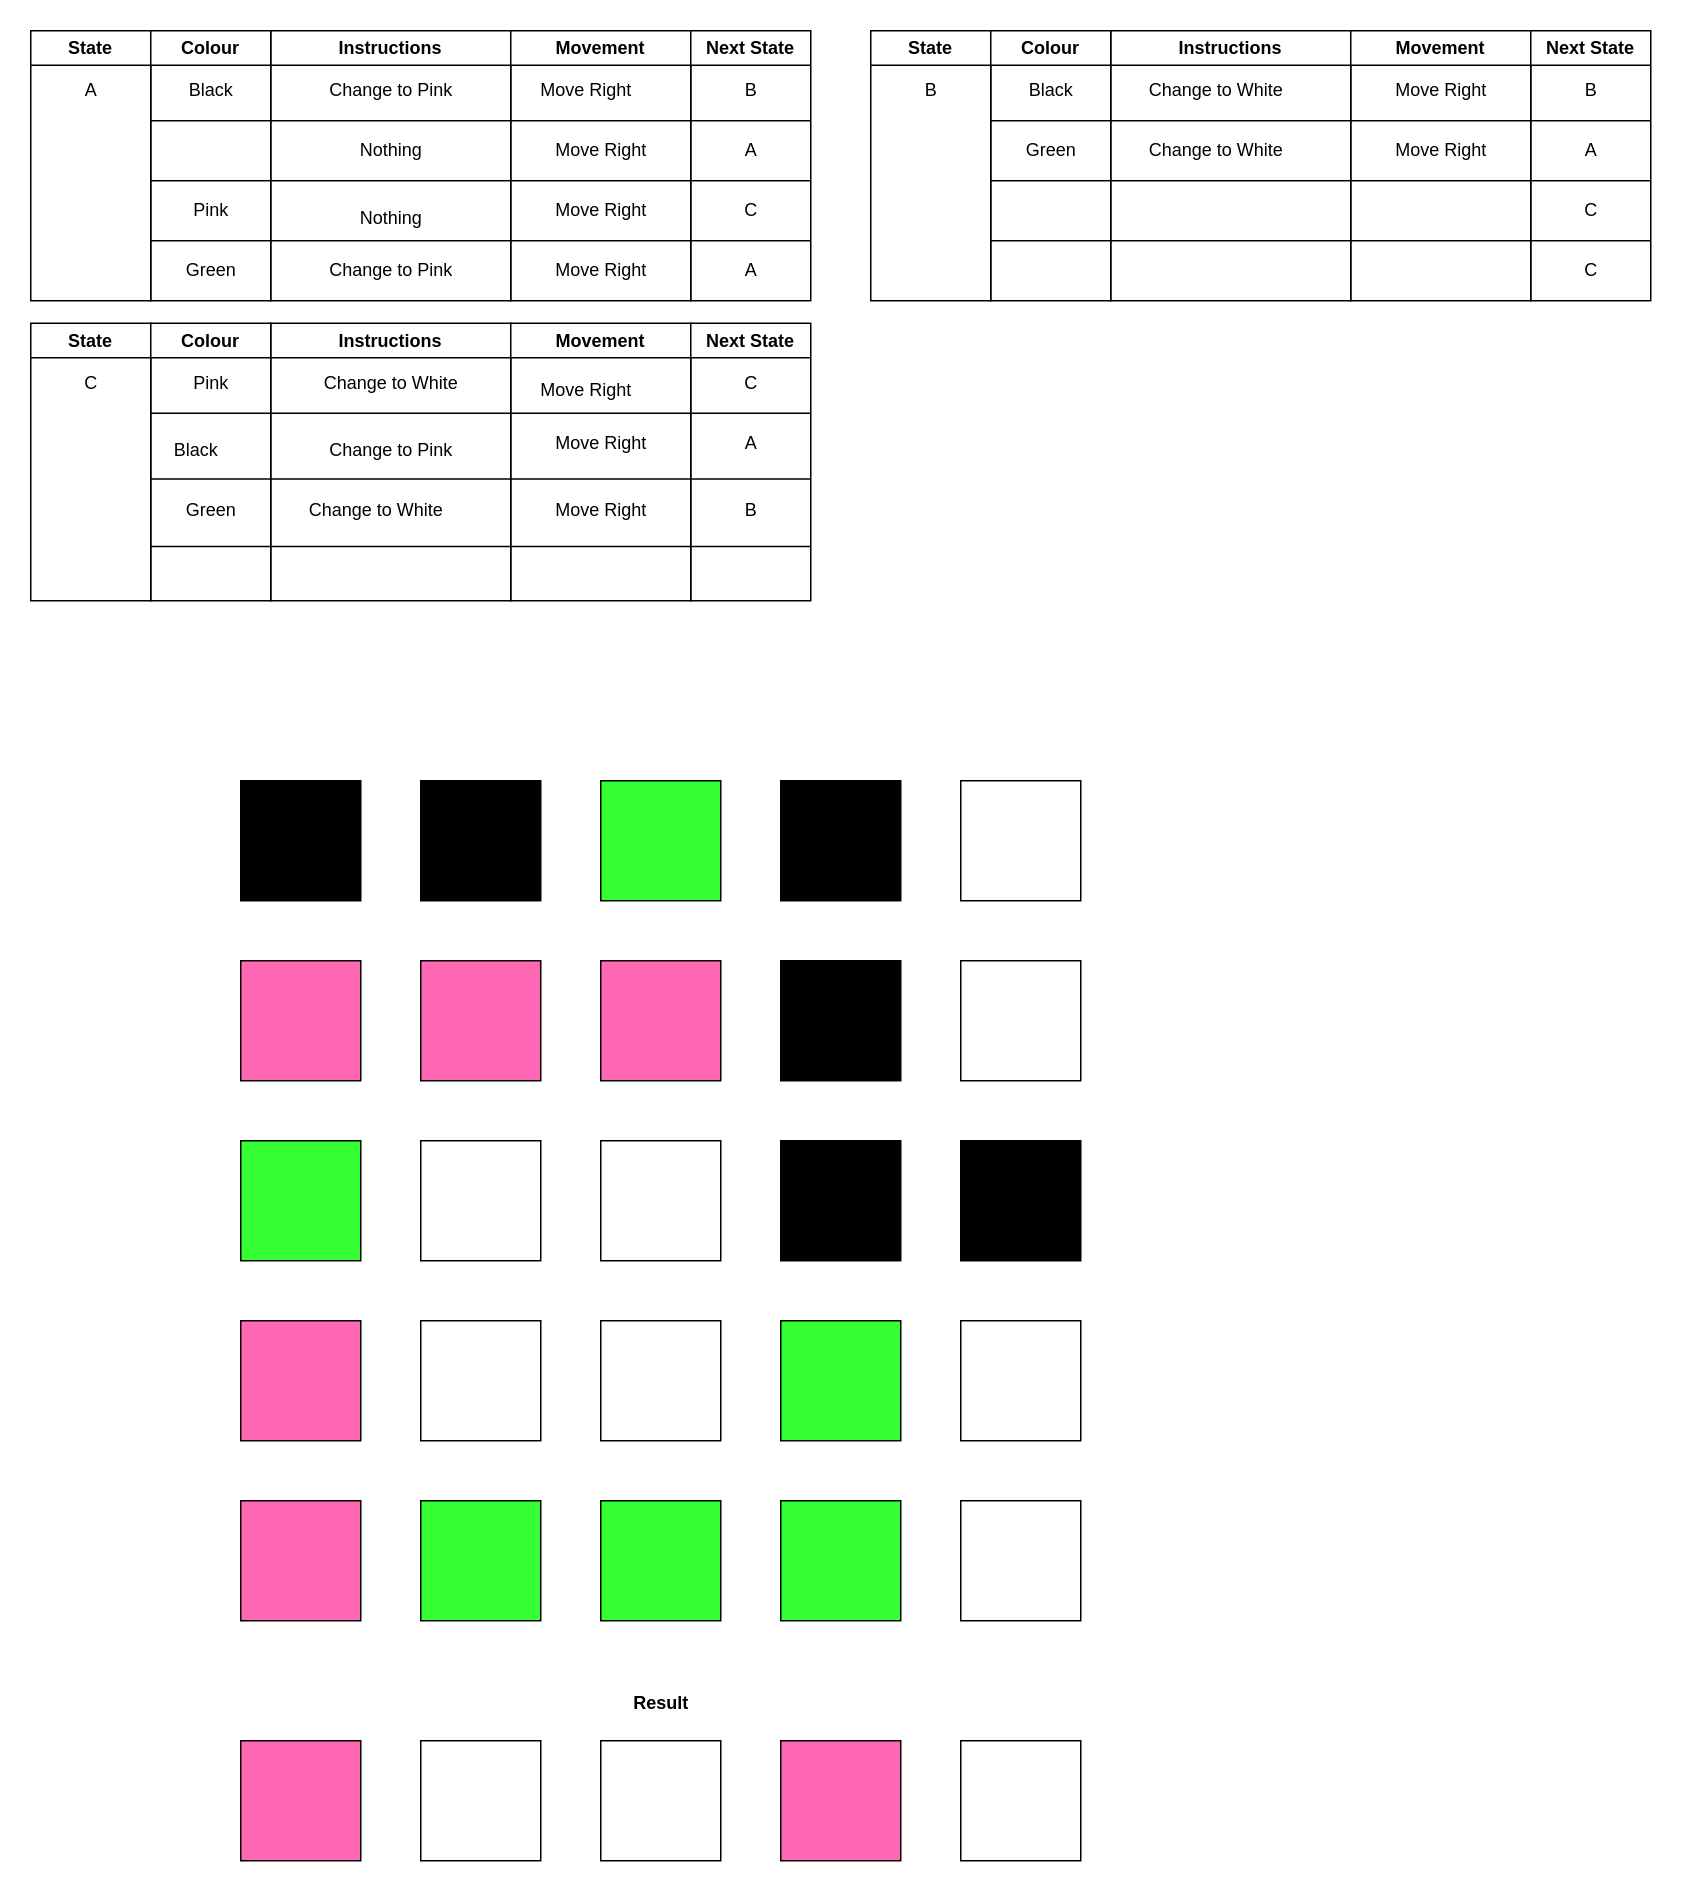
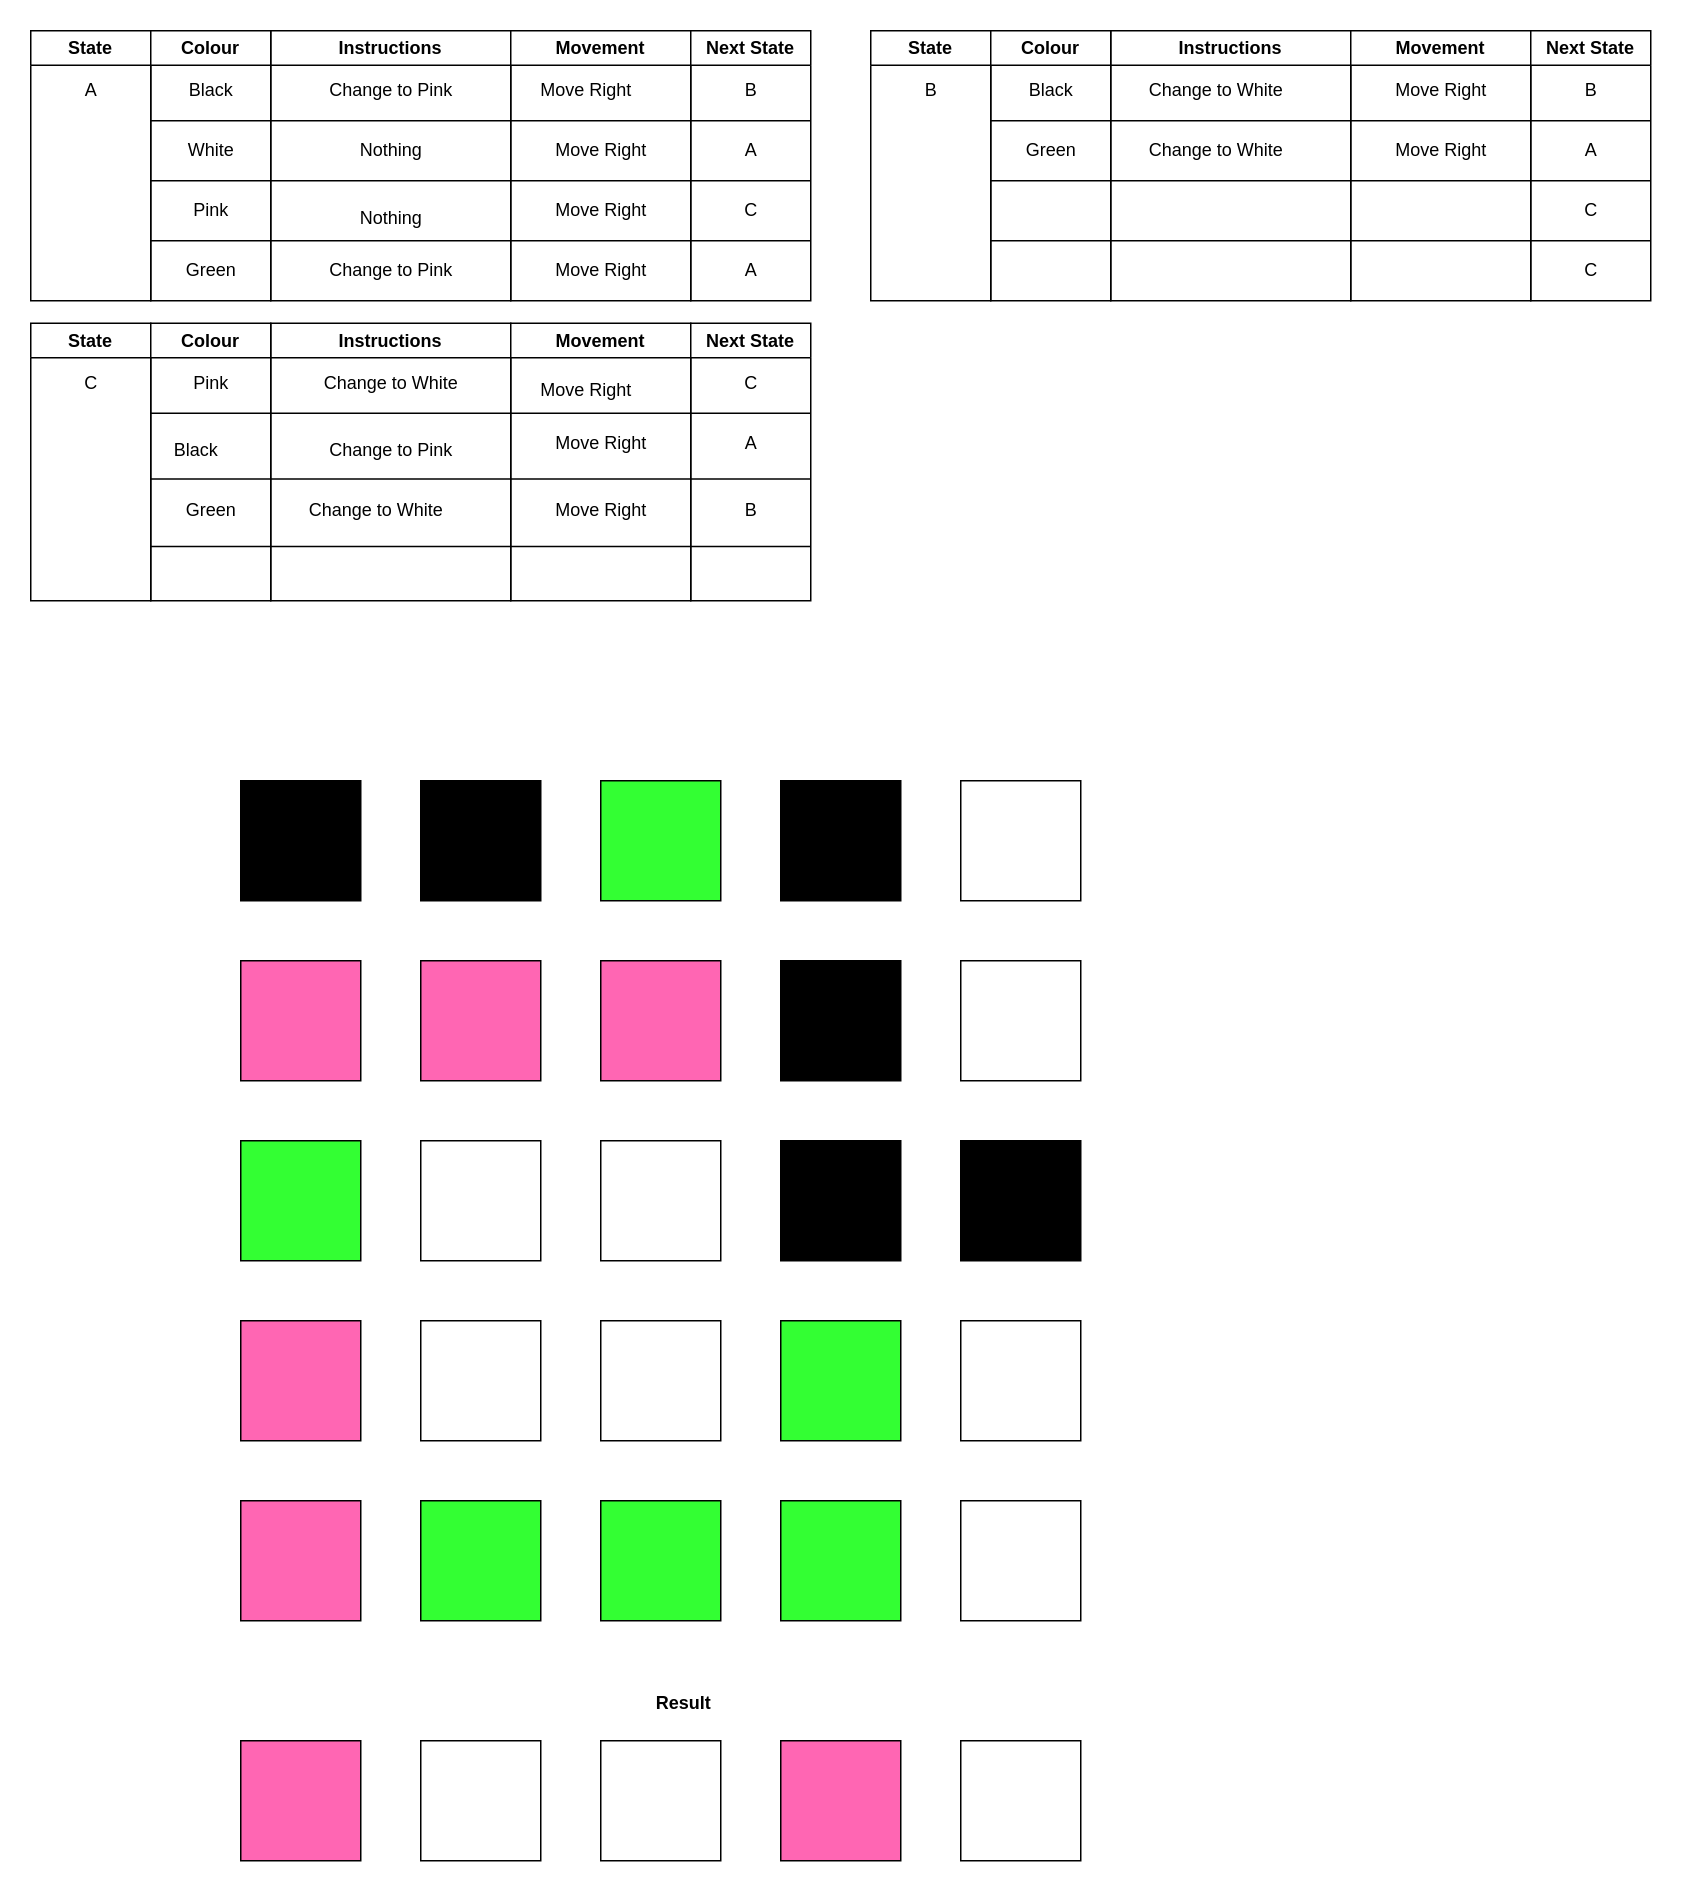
none -> (211, 151)
(661, 1703) -> (683, 1703)
